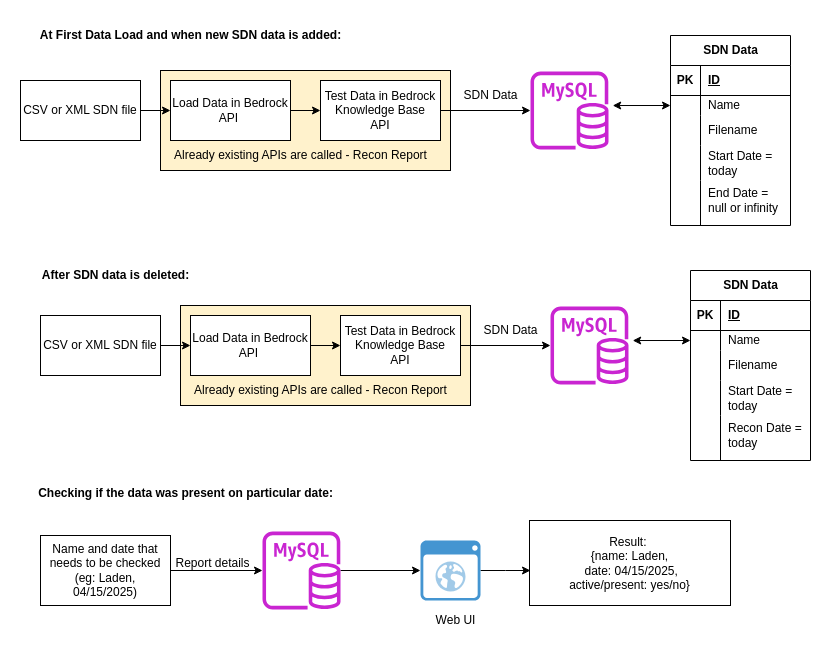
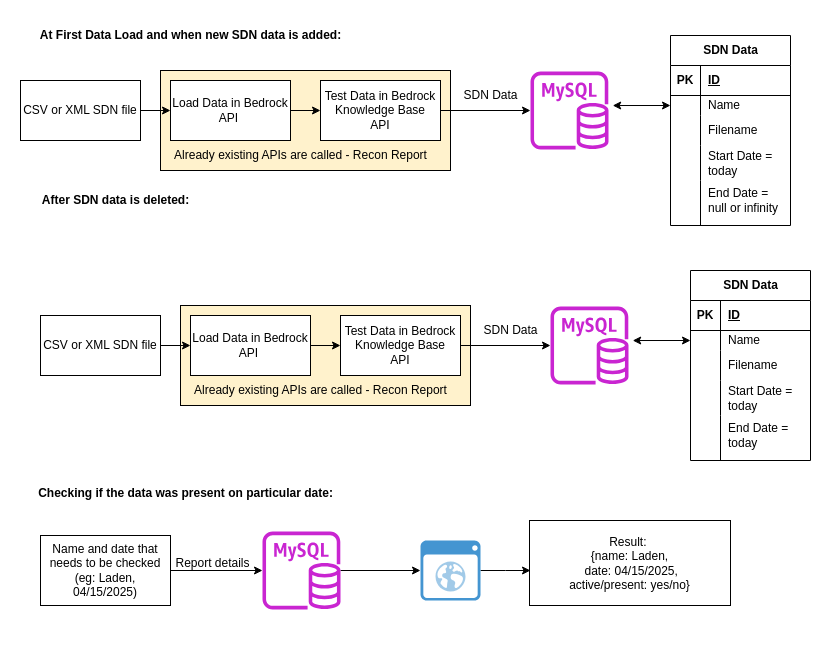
(116, 276) -> (116, 201)
(770, 436) -> (770, 436)
(456, 621) -> none
